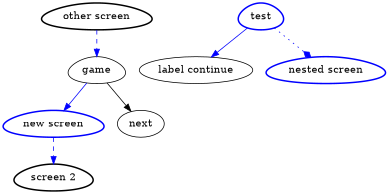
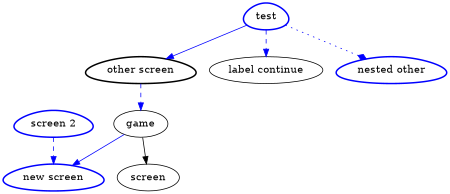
(232, 40) -> (266, 40)
none -> (210, 41)
(97, 70) -> (141, 124)
(326, 70) -> (391, 70)
(141, 124) -> (148, 178)
(54, 147) -> (54, 147)
(54, 178) -> (54, 124)
